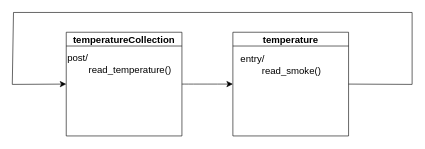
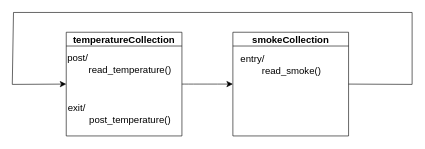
(291, 39) -> (291, 39)
none -> (124, 114)
